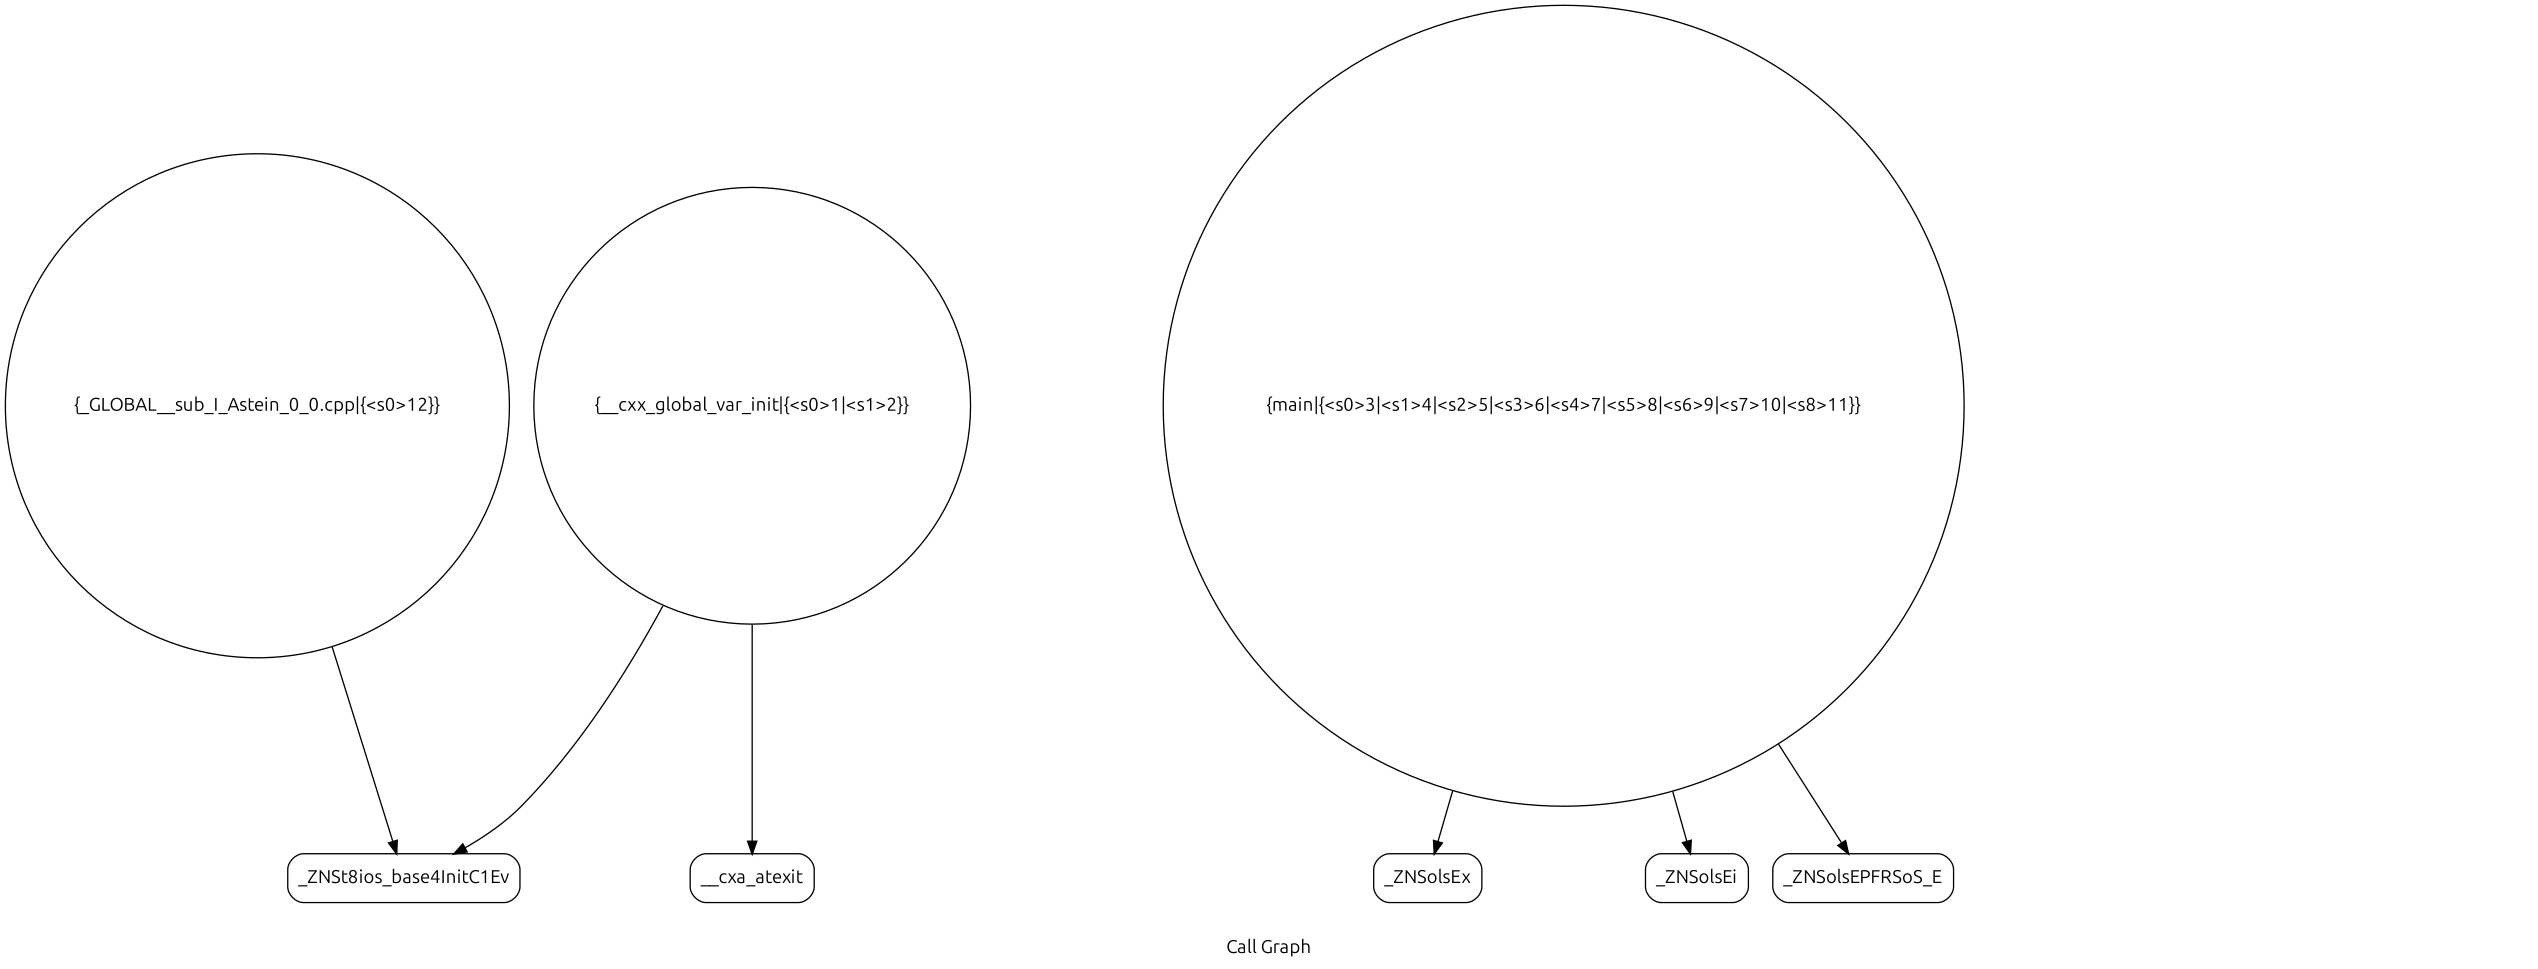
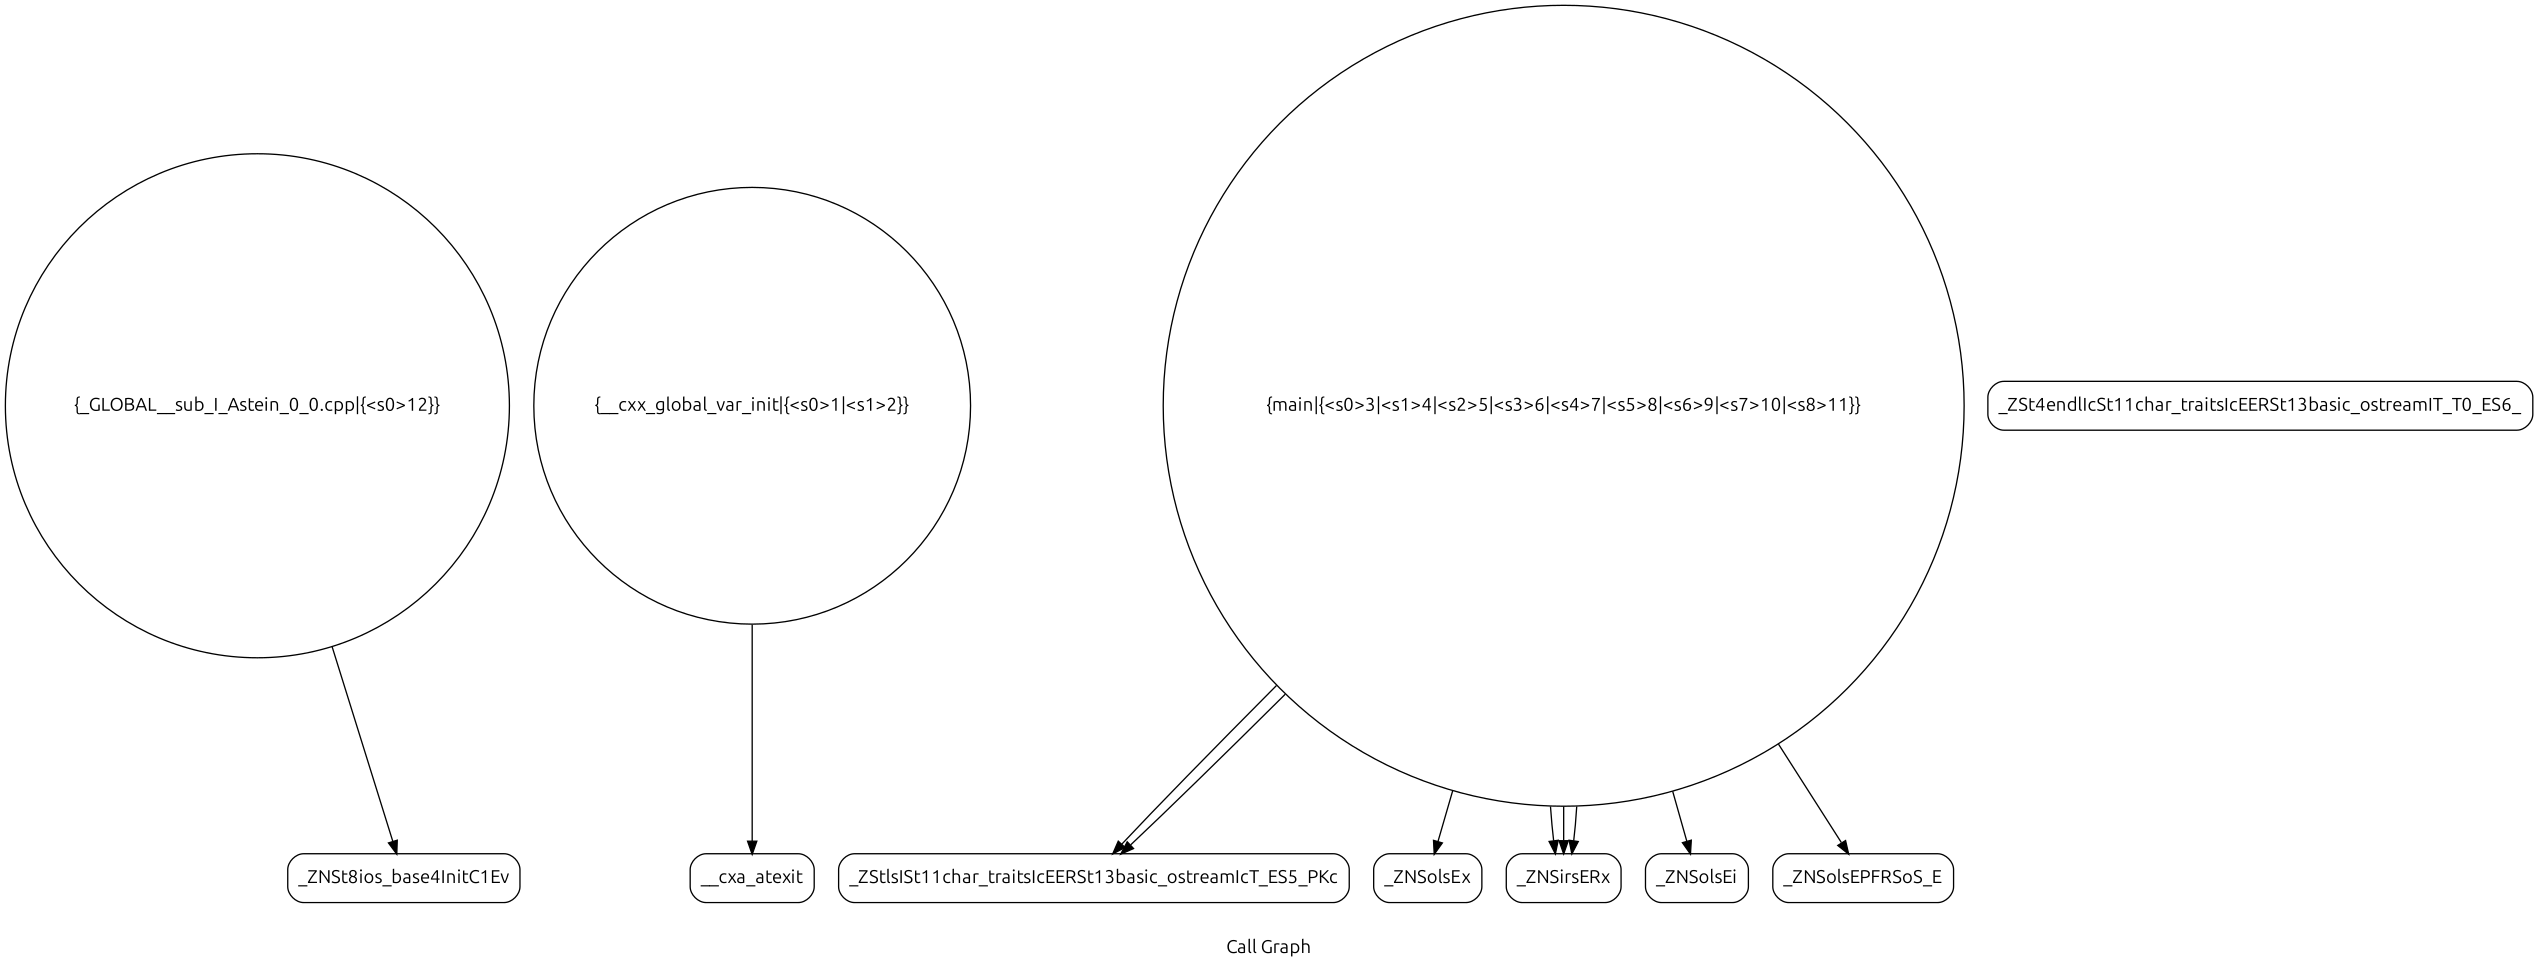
none -> (2260, 406)
(578, 739) -> none
none -> (1094, 878)
none -> (1564, 878)
